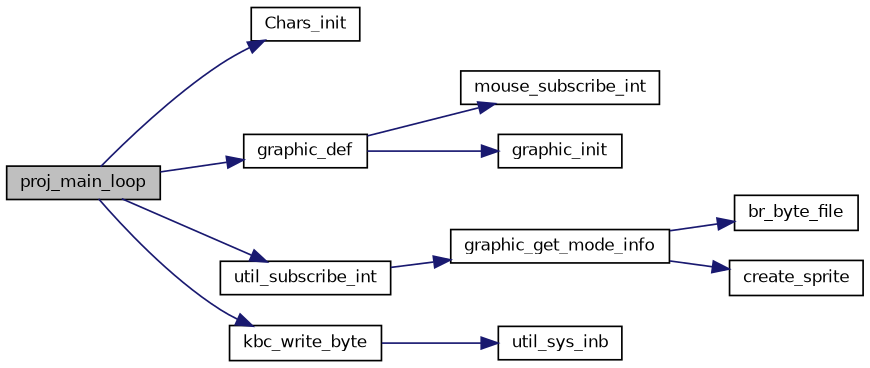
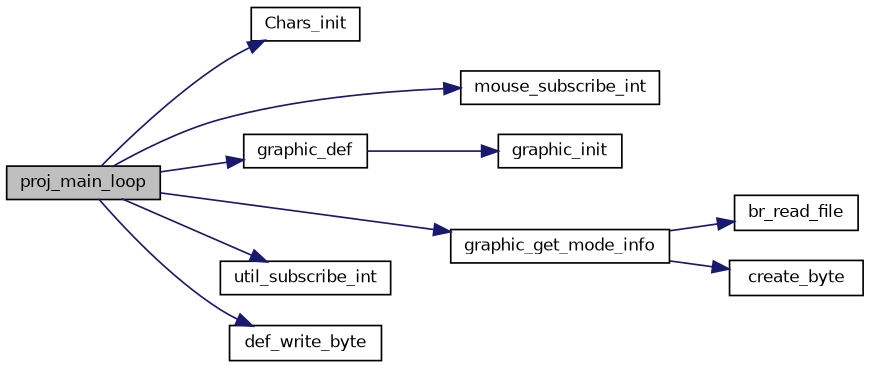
(423, 122) -> (273, 107)
(796, 213) -> (796, 213)
(412, 265) -> (297, 211)
(796, 278) -> (796, 278)
(306, 343) -> (306, 343)
(560, 343) -> none
